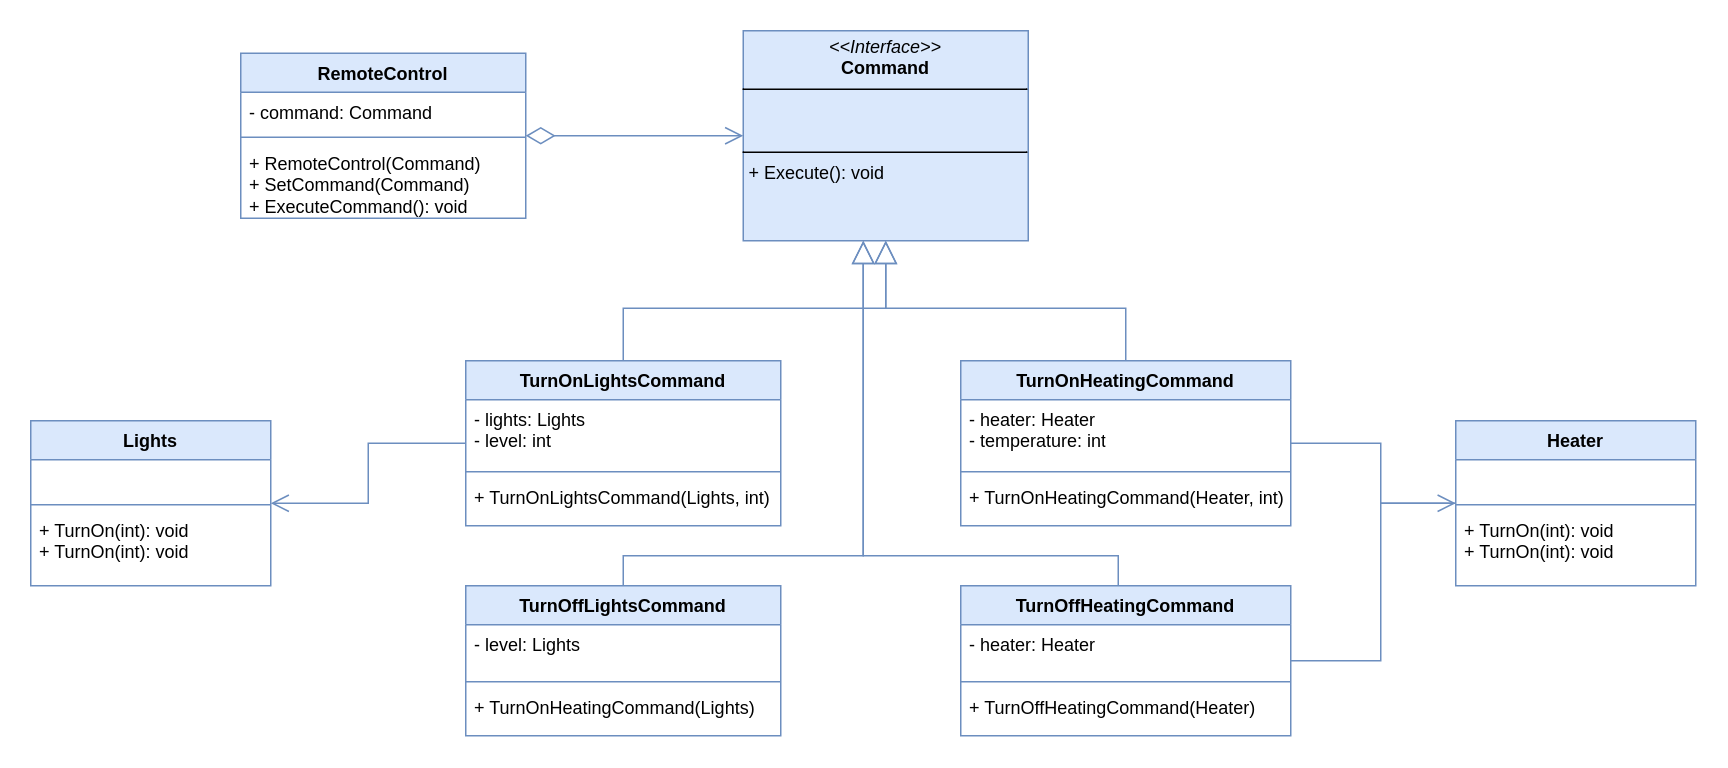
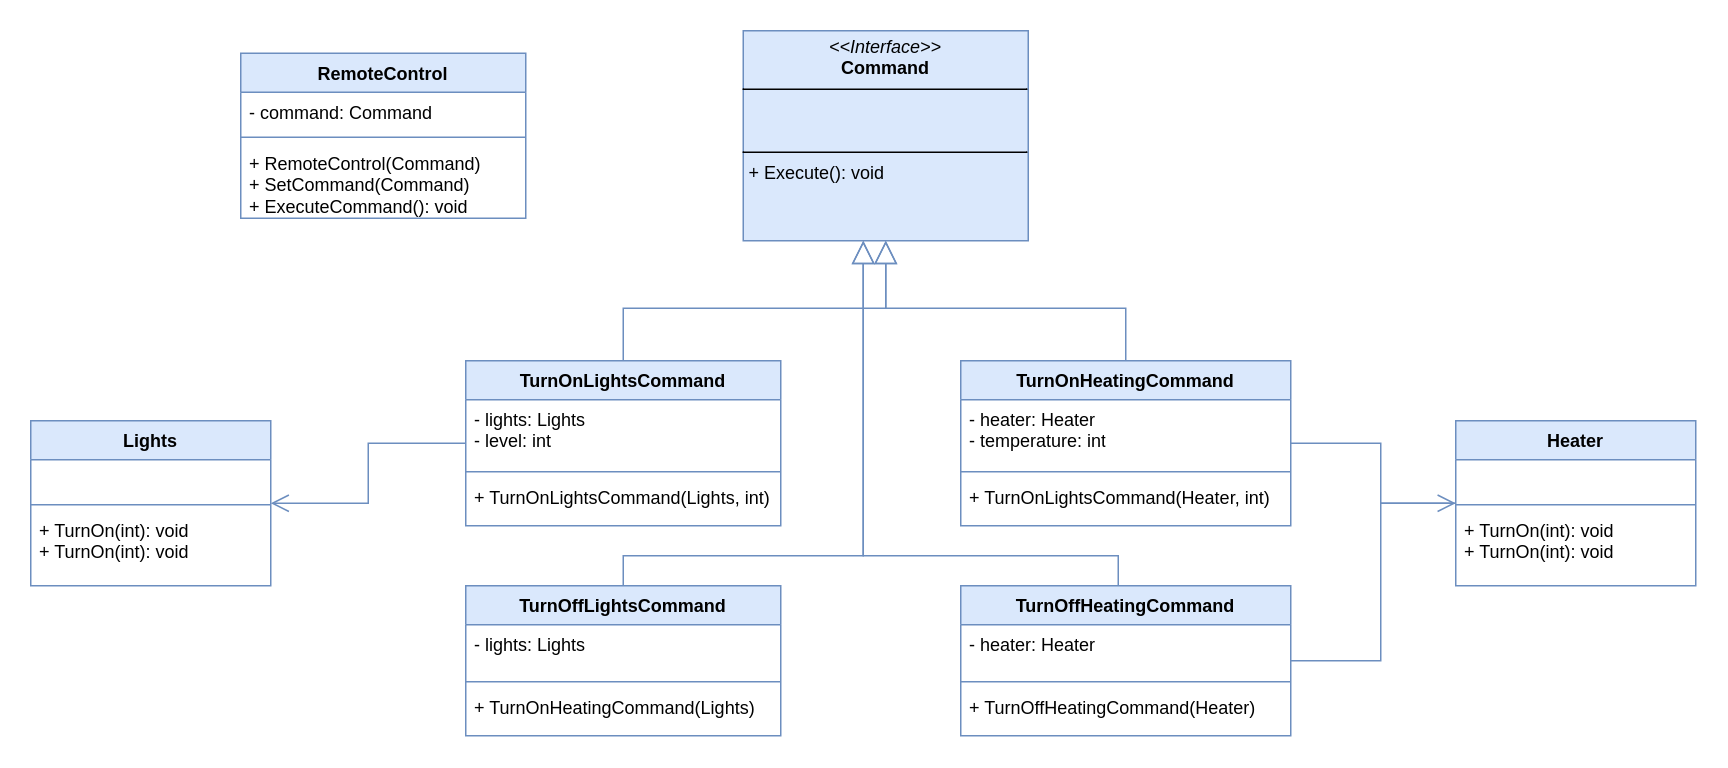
(647, 136) -> none
(1127, 510) -> (1127, 510)
(536, 646) -> (541, 646)
